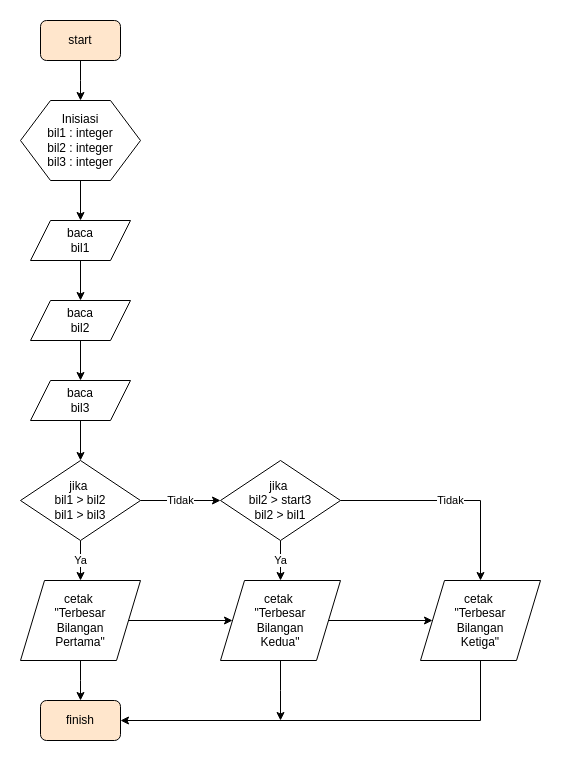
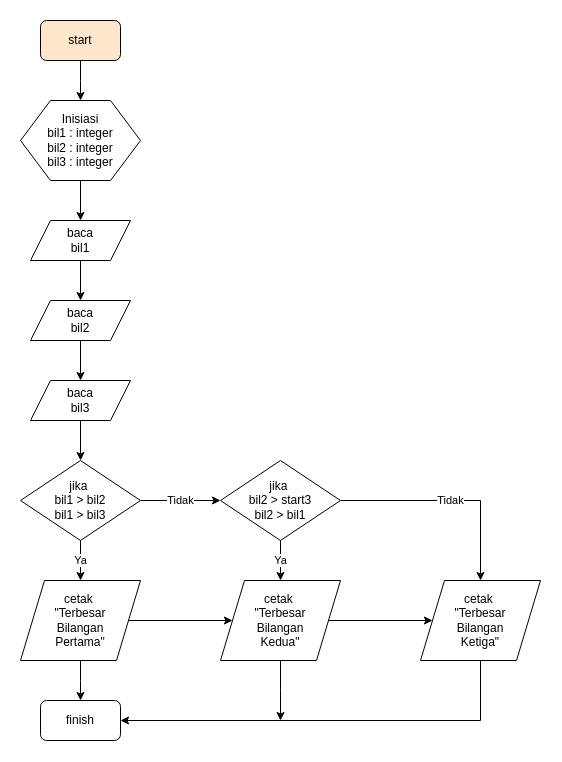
(81, 721) -> (81, 721)
